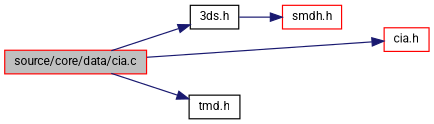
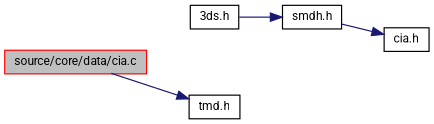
(312, 17) -> (312, 17)
(145, 40) -> none
(407, 40) -> (407, 40)
(259, 50) -> (357, 28)
